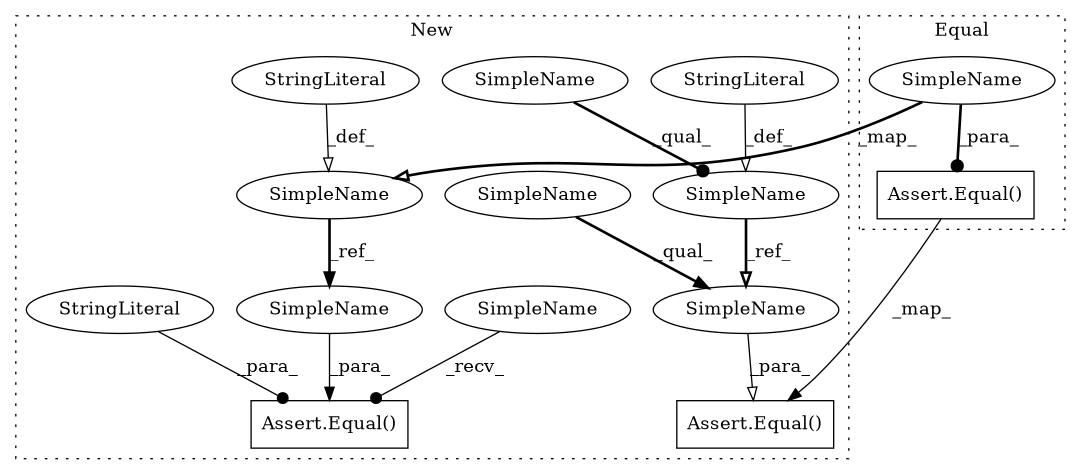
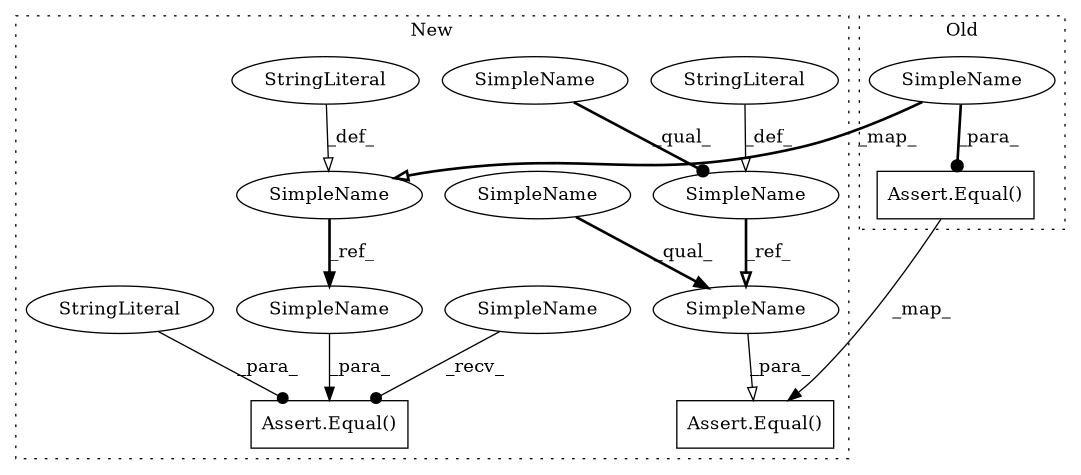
(962, 31) -> (962, 31)
